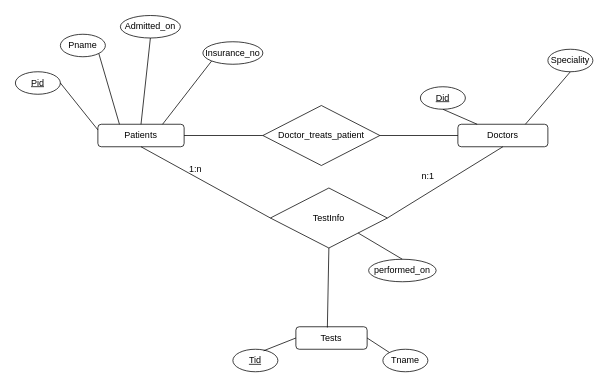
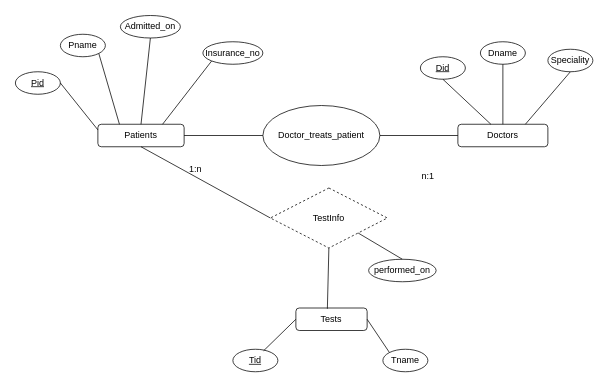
none -> (503, 53)
none -> (503, 94)
(443, 98) -> (443, 68)
(321, 135) -> (321, 135)
(445, 183) -> none
(329, 218) -> (329, 218)
(332, 338) -> (332, 319)
